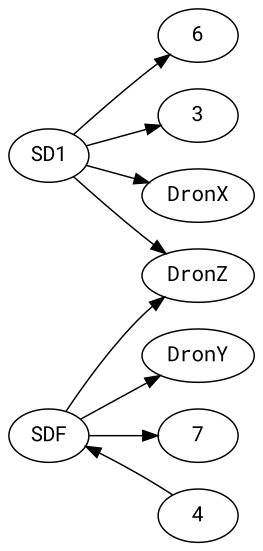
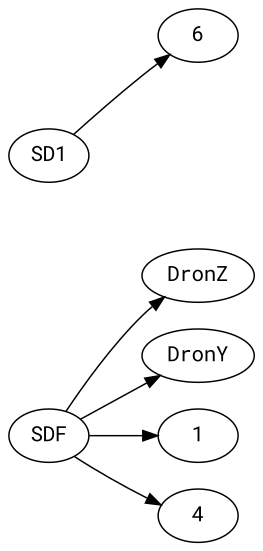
(198, 116) -> none
(198, 196) -> none
(113, 212) -> none
(198, 436) -> (198, 436)
(137, 473) -> (110, 478)
